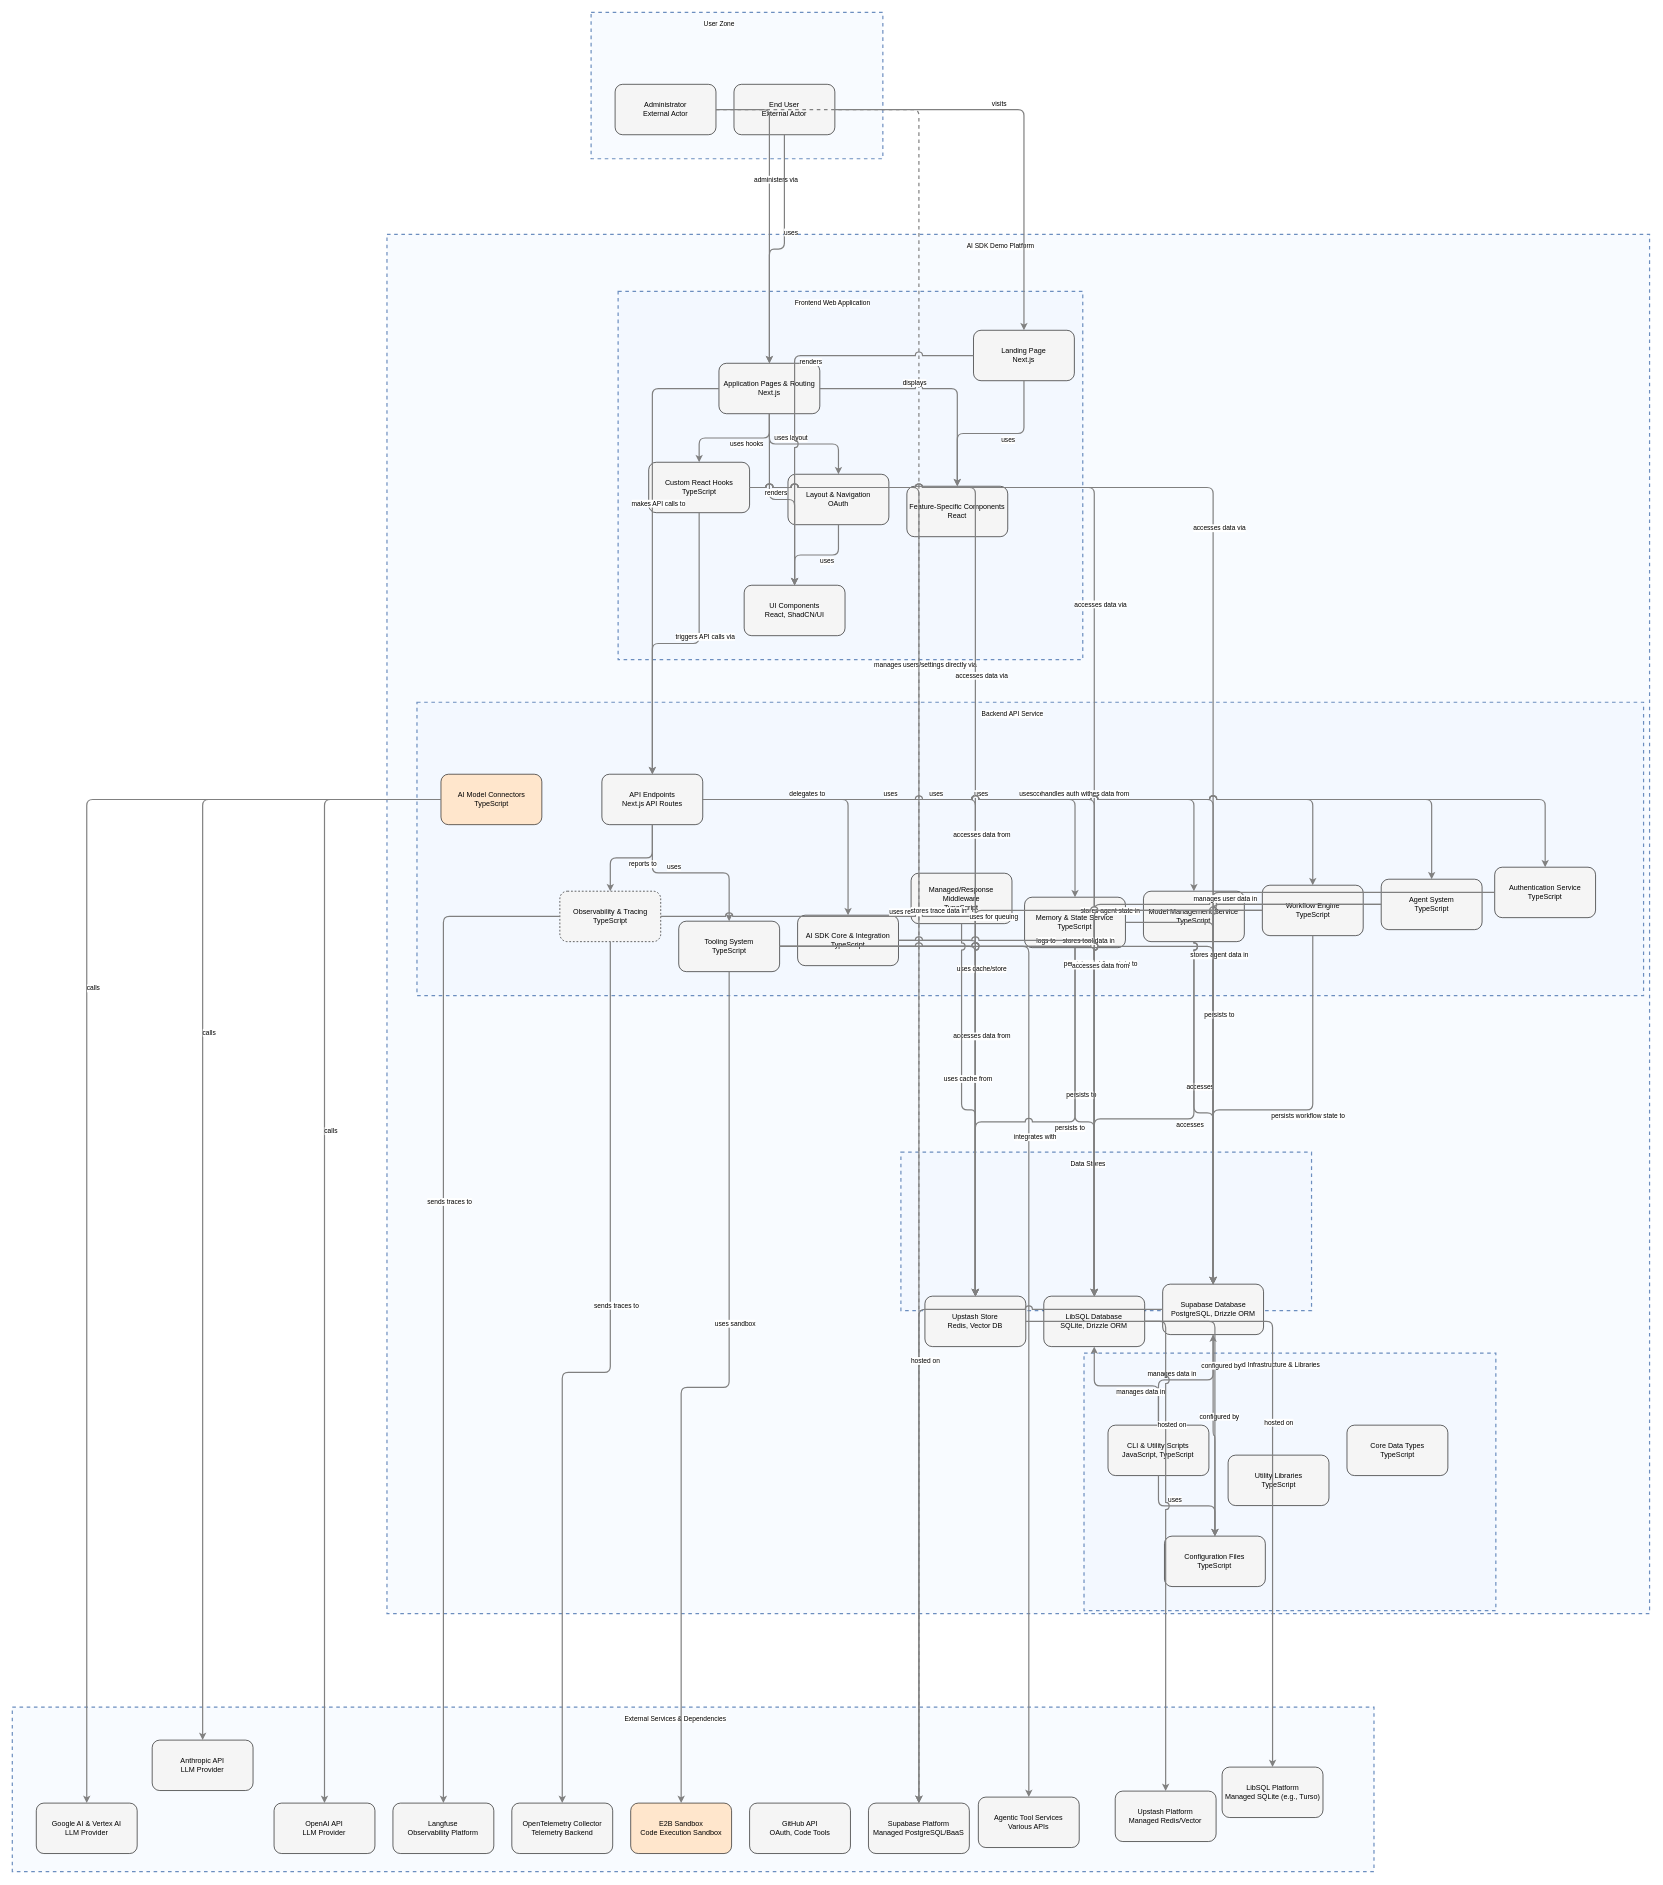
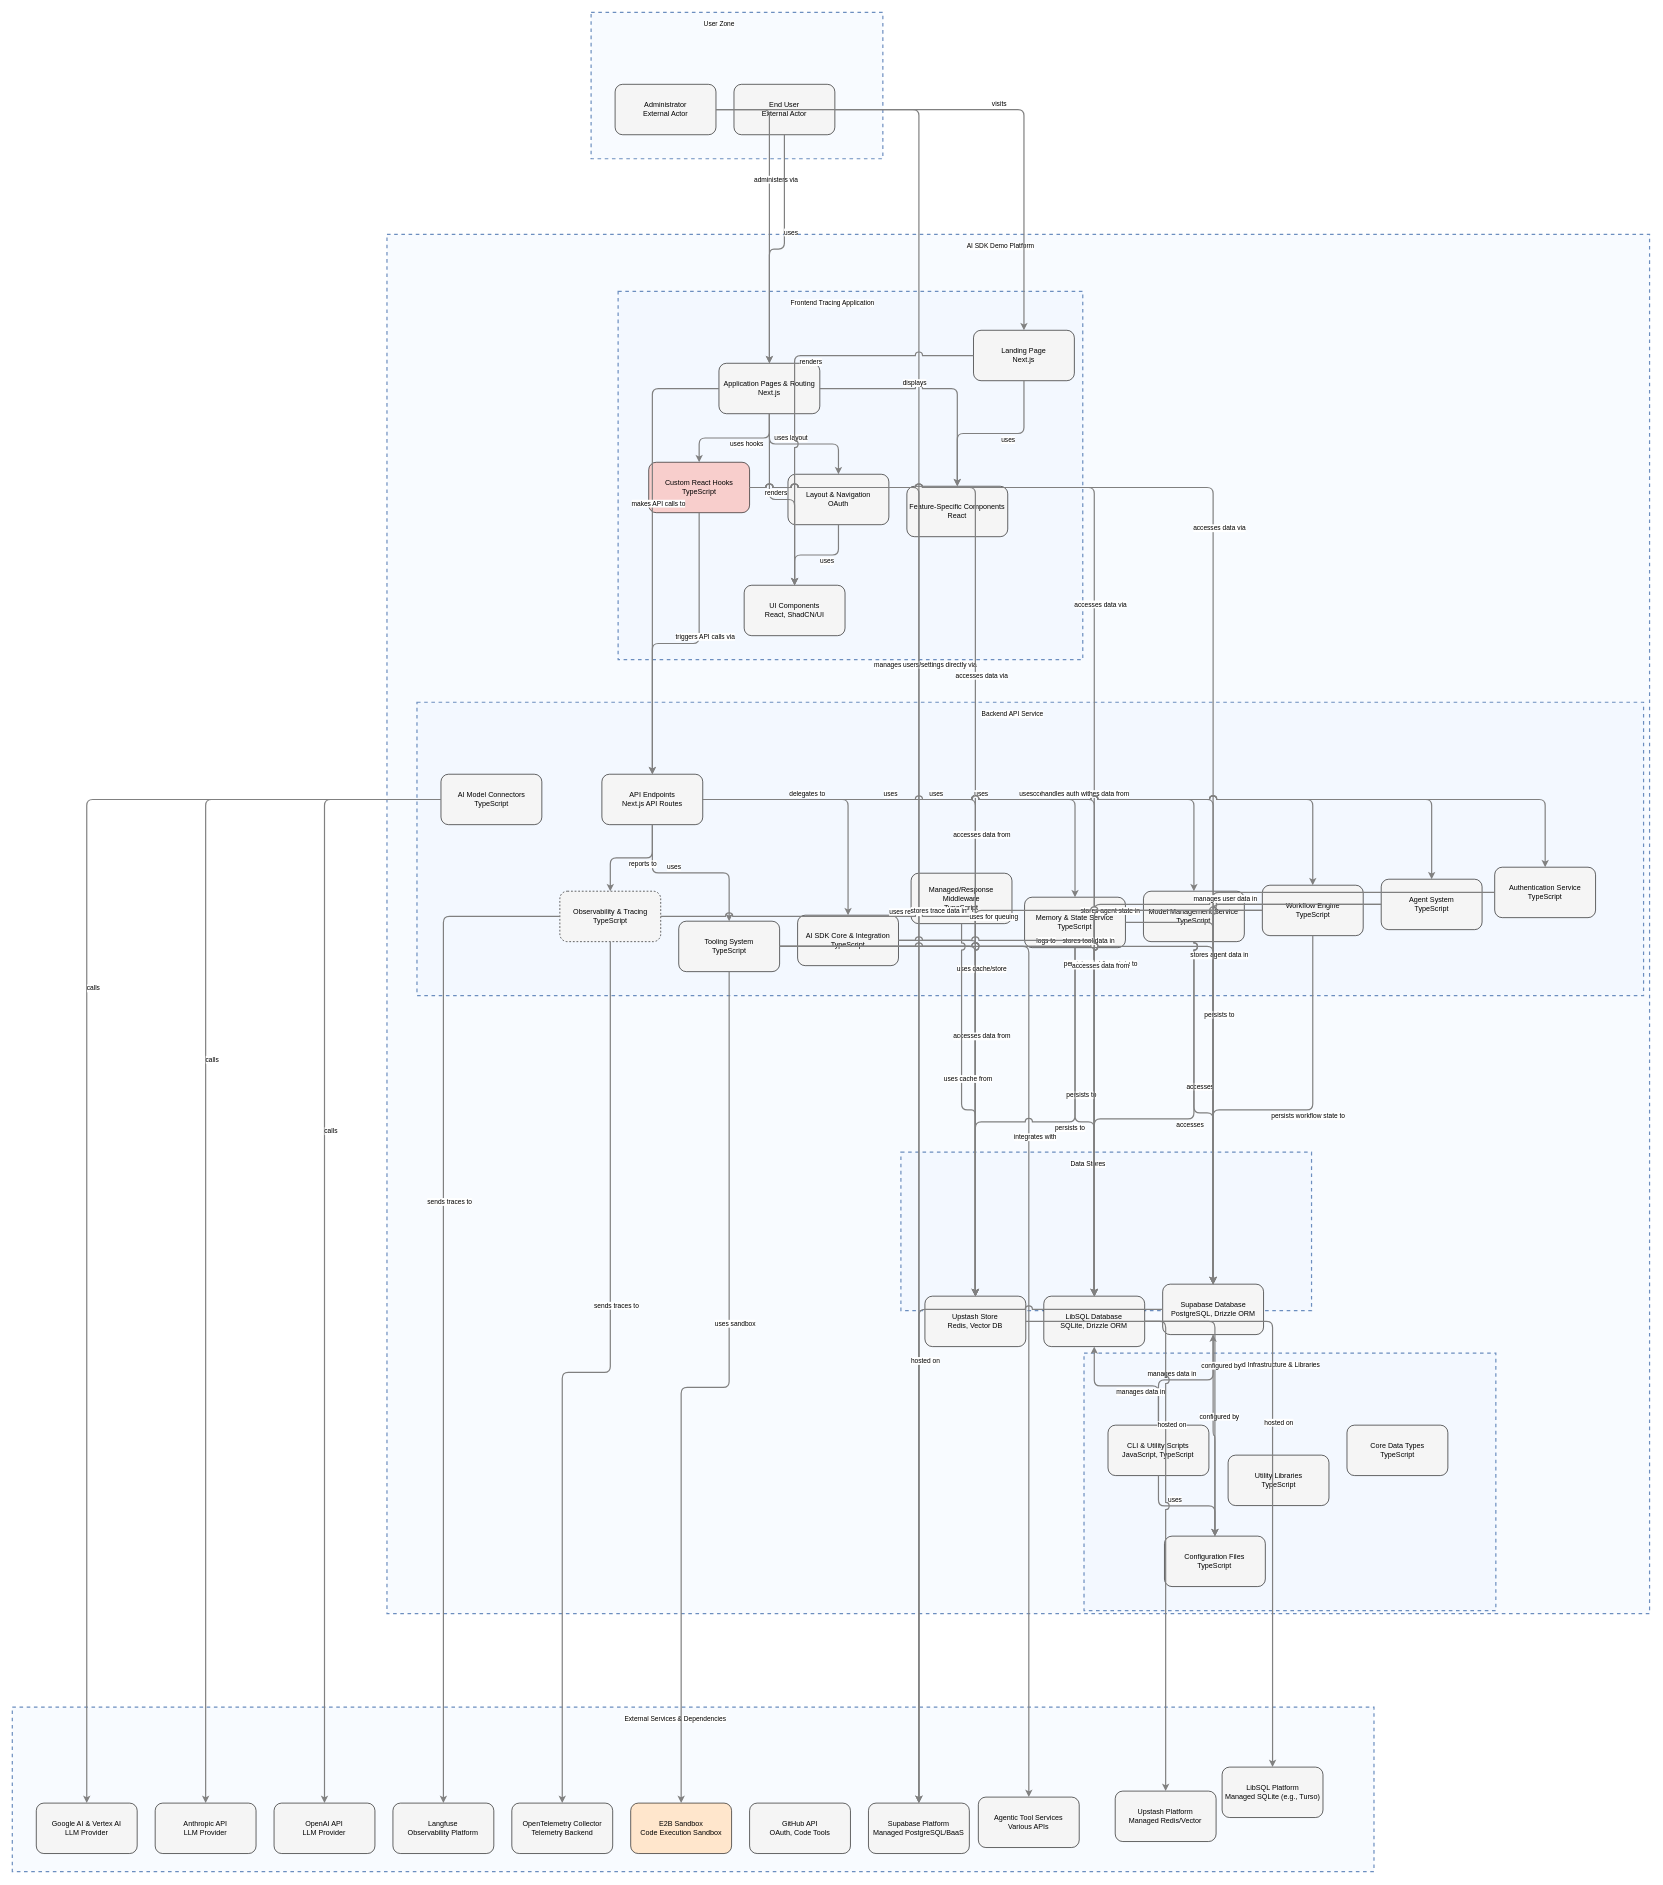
(919, 244) -> (919, 244)
(833, 303) -> (833, 303)
(699, 488) -> (699, 488)
(491, 800) -> (491, 800)
(203, 1766) -> (206, 1829)
